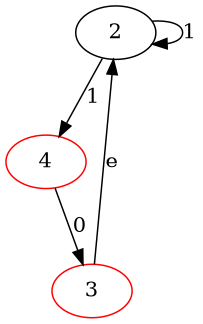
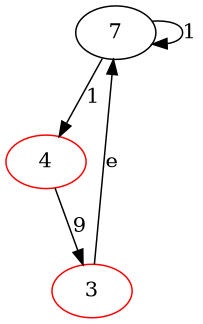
(116, 33) -> (116, 33)
(80, 226) -> (80, 226)
